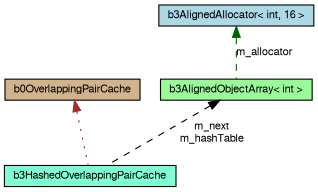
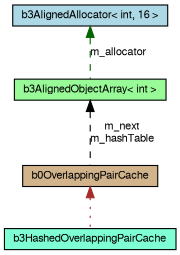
(158, 136) -> (90, 138)
